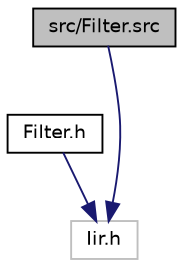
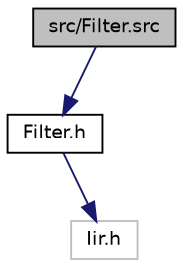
(120, 124) -> (84, 72)
